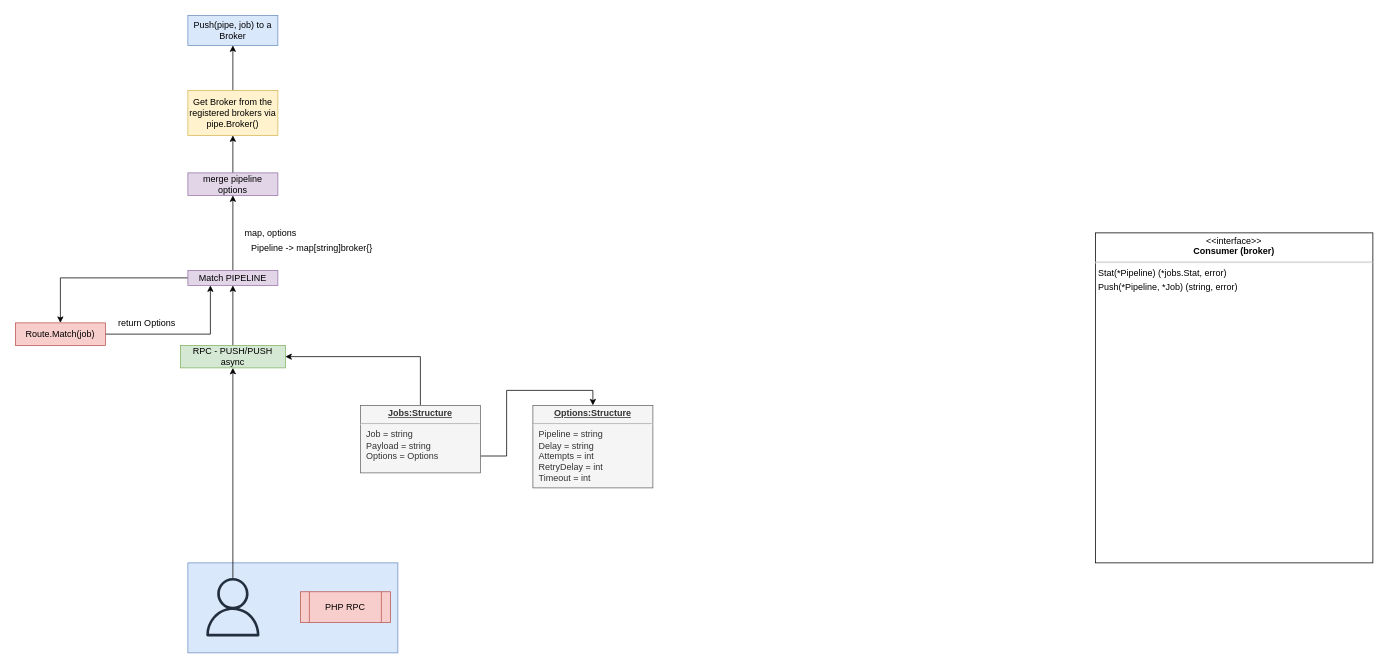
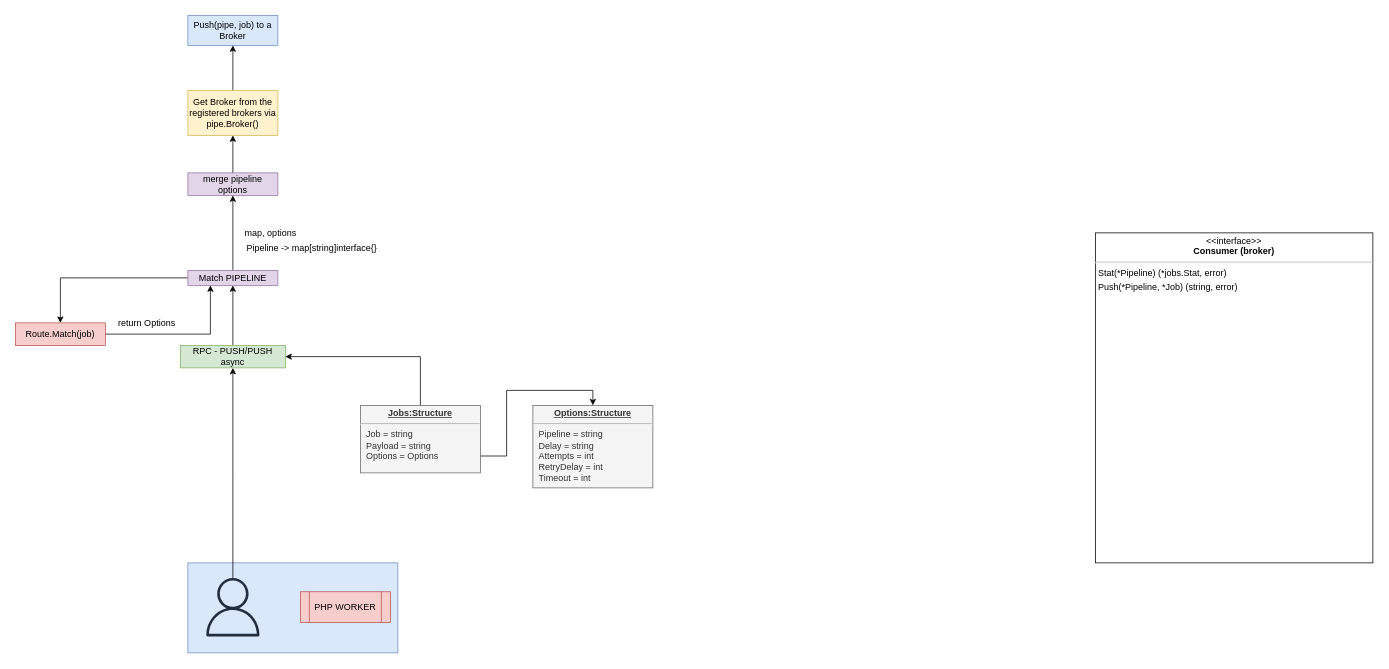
(312, 248) -> (312, 248)
(345, 607) -> (345, 607)
